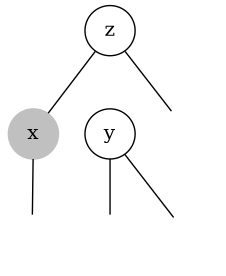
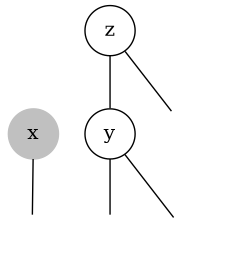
(72, 82) -> (110, 82)
